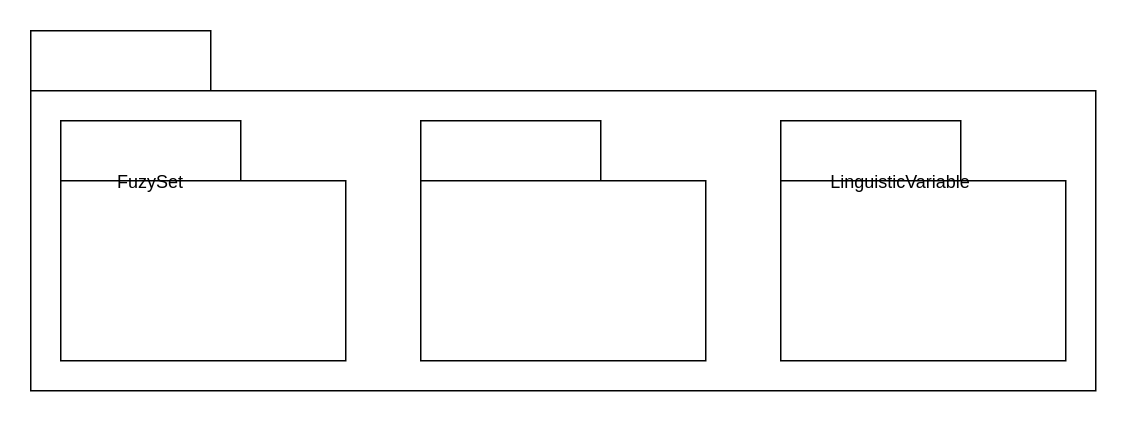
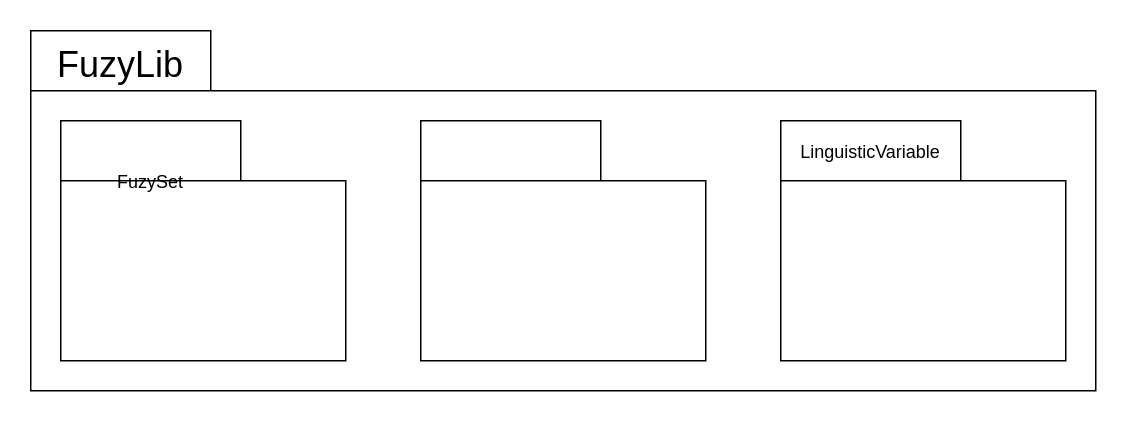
none -> (121, 61)
(901, 181) -> (871, 151)
